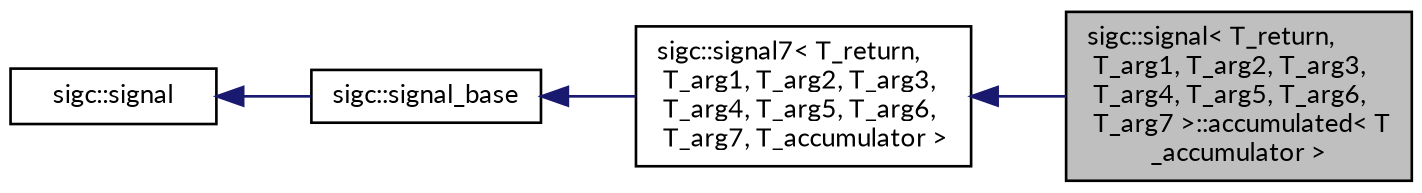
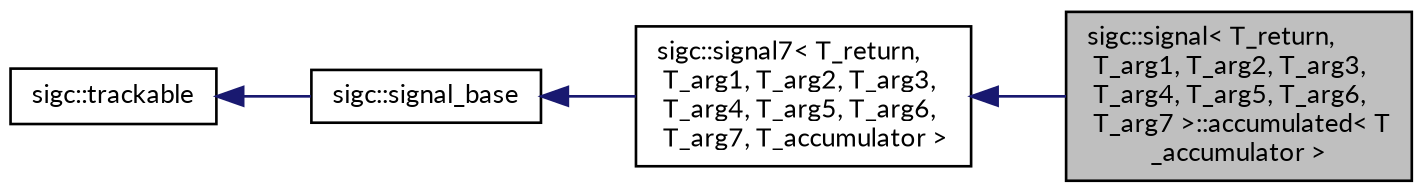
(113, 96) -> (113, 96)
